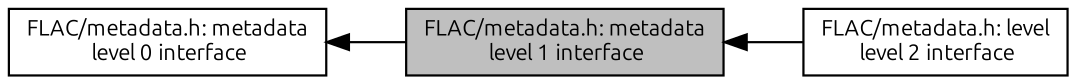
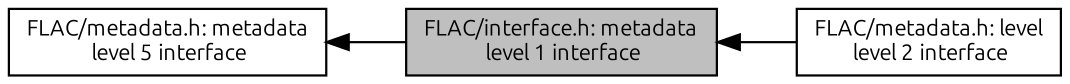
(168, 42) -> (168, 42)
(565, 42) -> (562, 42)
